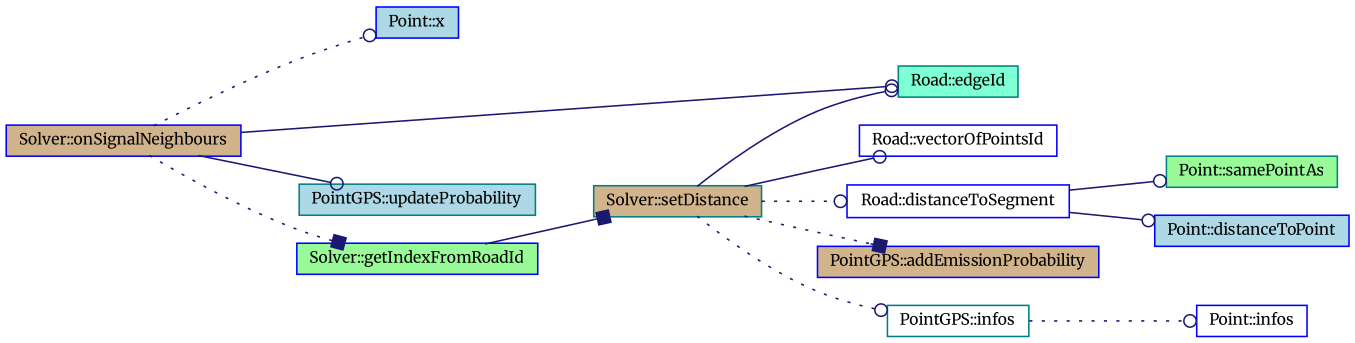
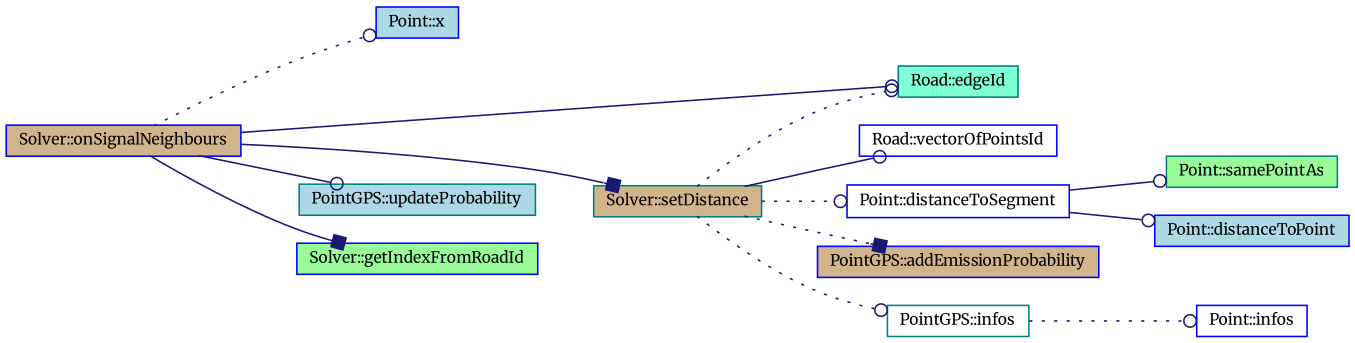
(785, 127) -> (785, 127)
(958, 201) -> (958, 201)
(237, 203) -> (237, 203)
(540, 232) -> (423, 157)
